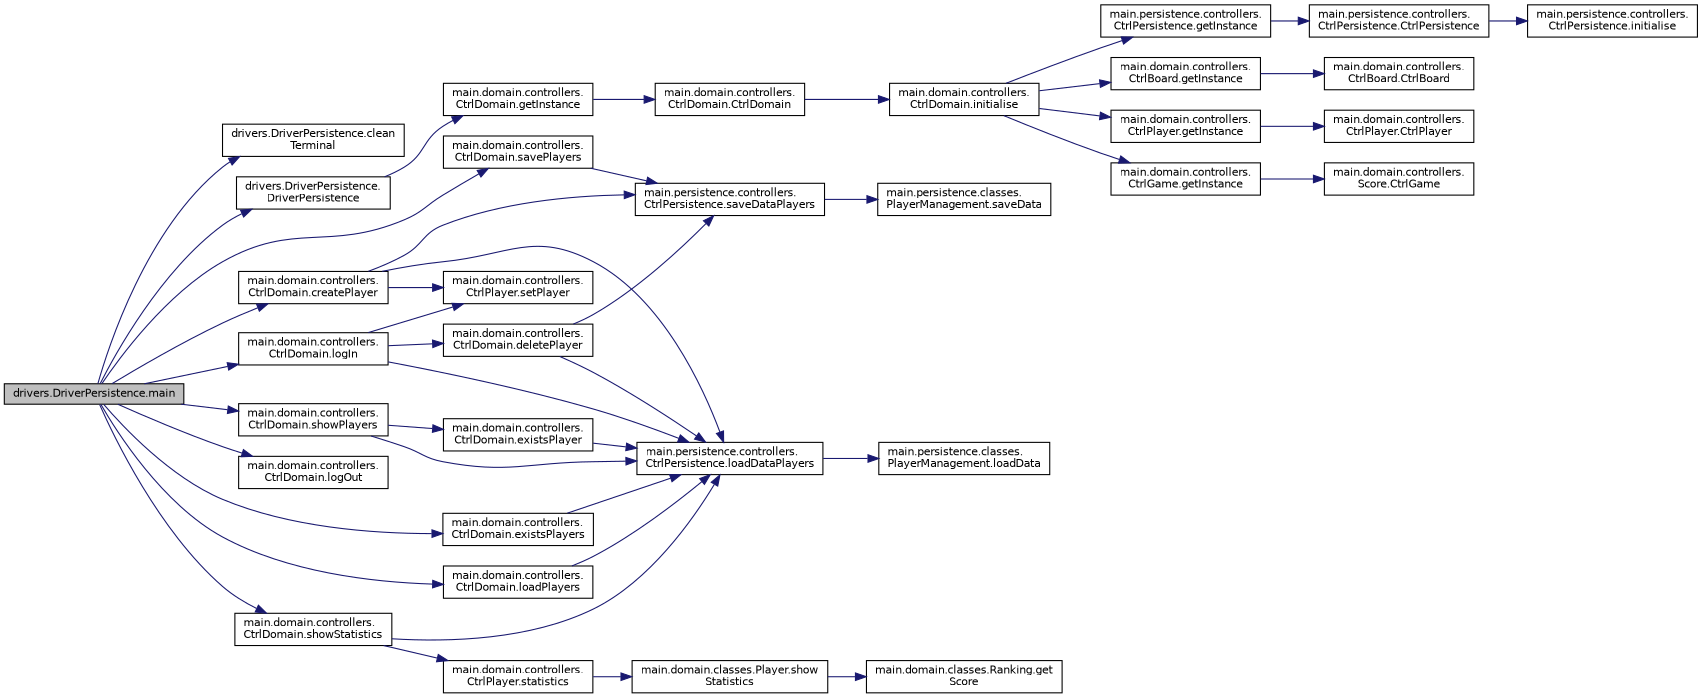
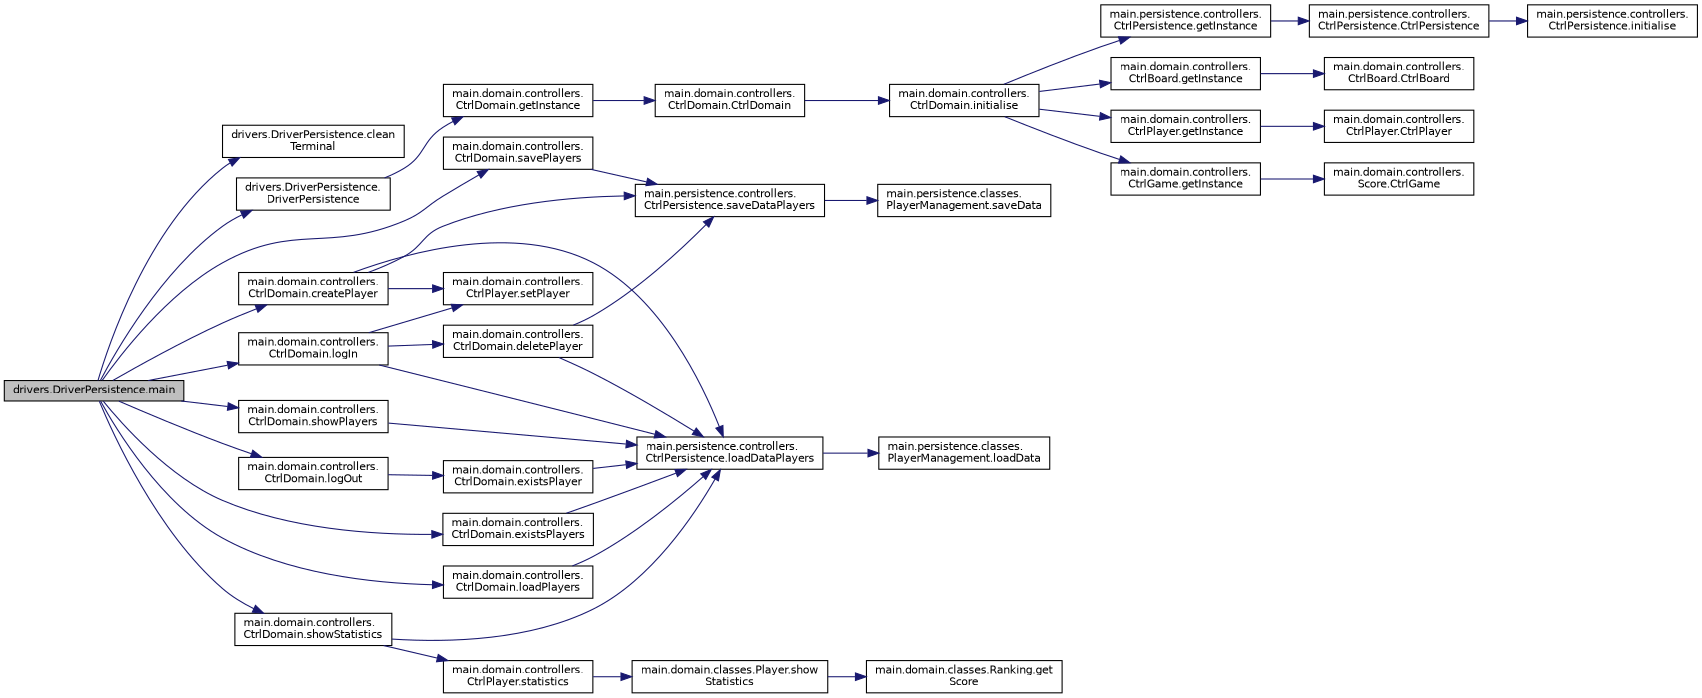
(410, 427) -> (410, 475)
